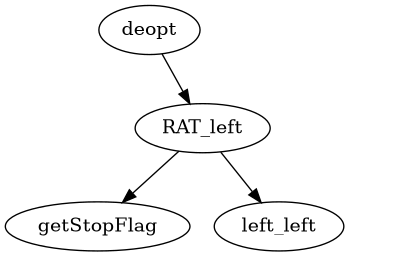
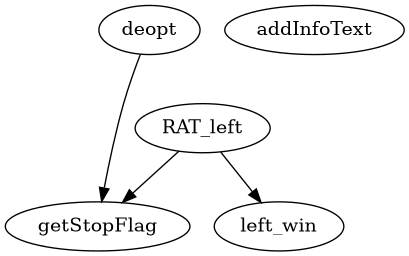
none -> (314, 30)
(173, 73) -> (119, 120)
(279, 226) -> (279, 226)
